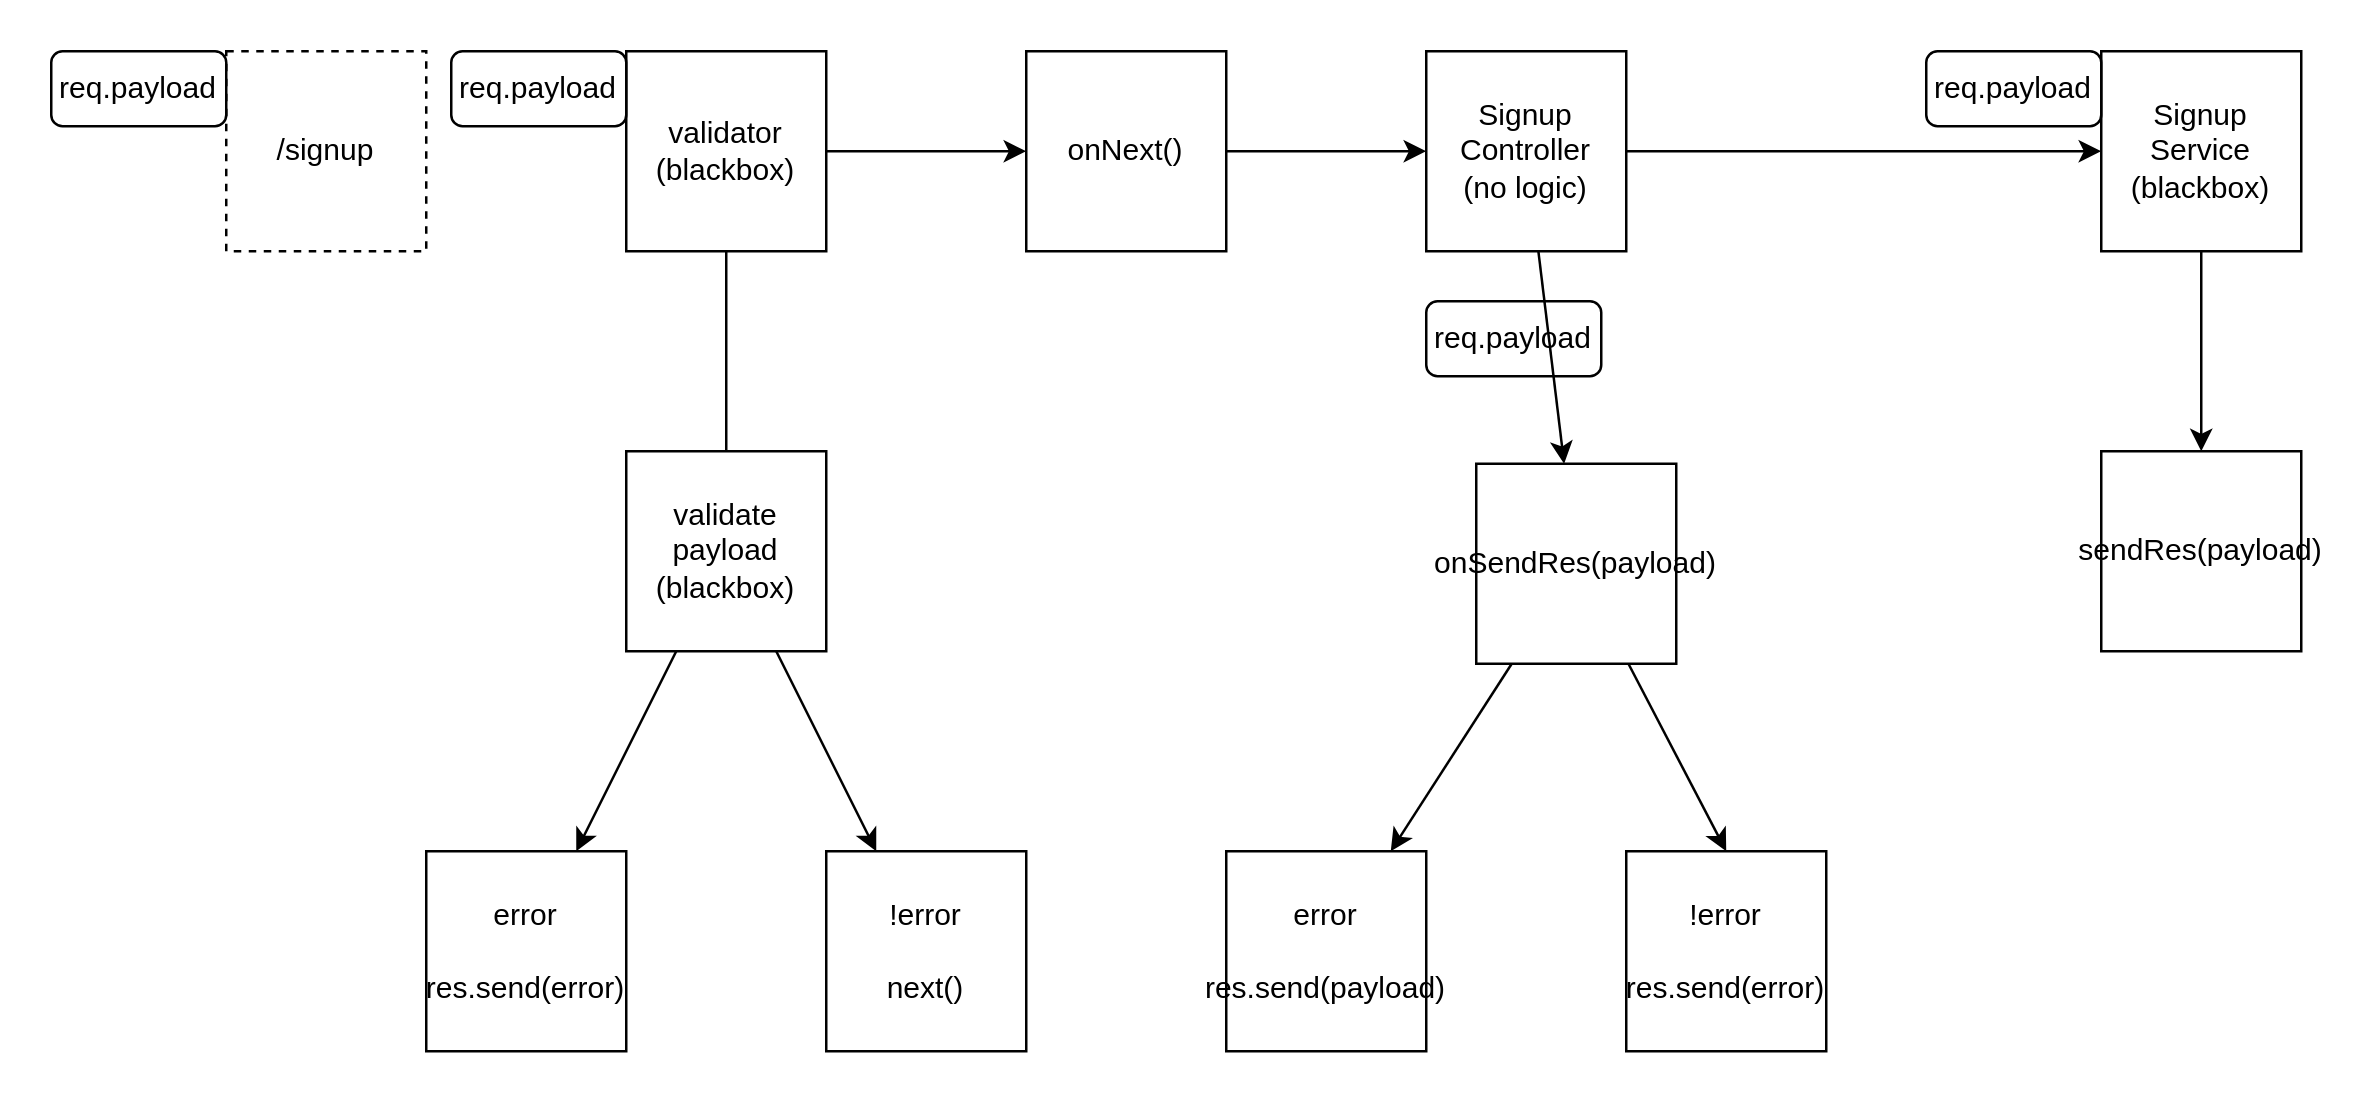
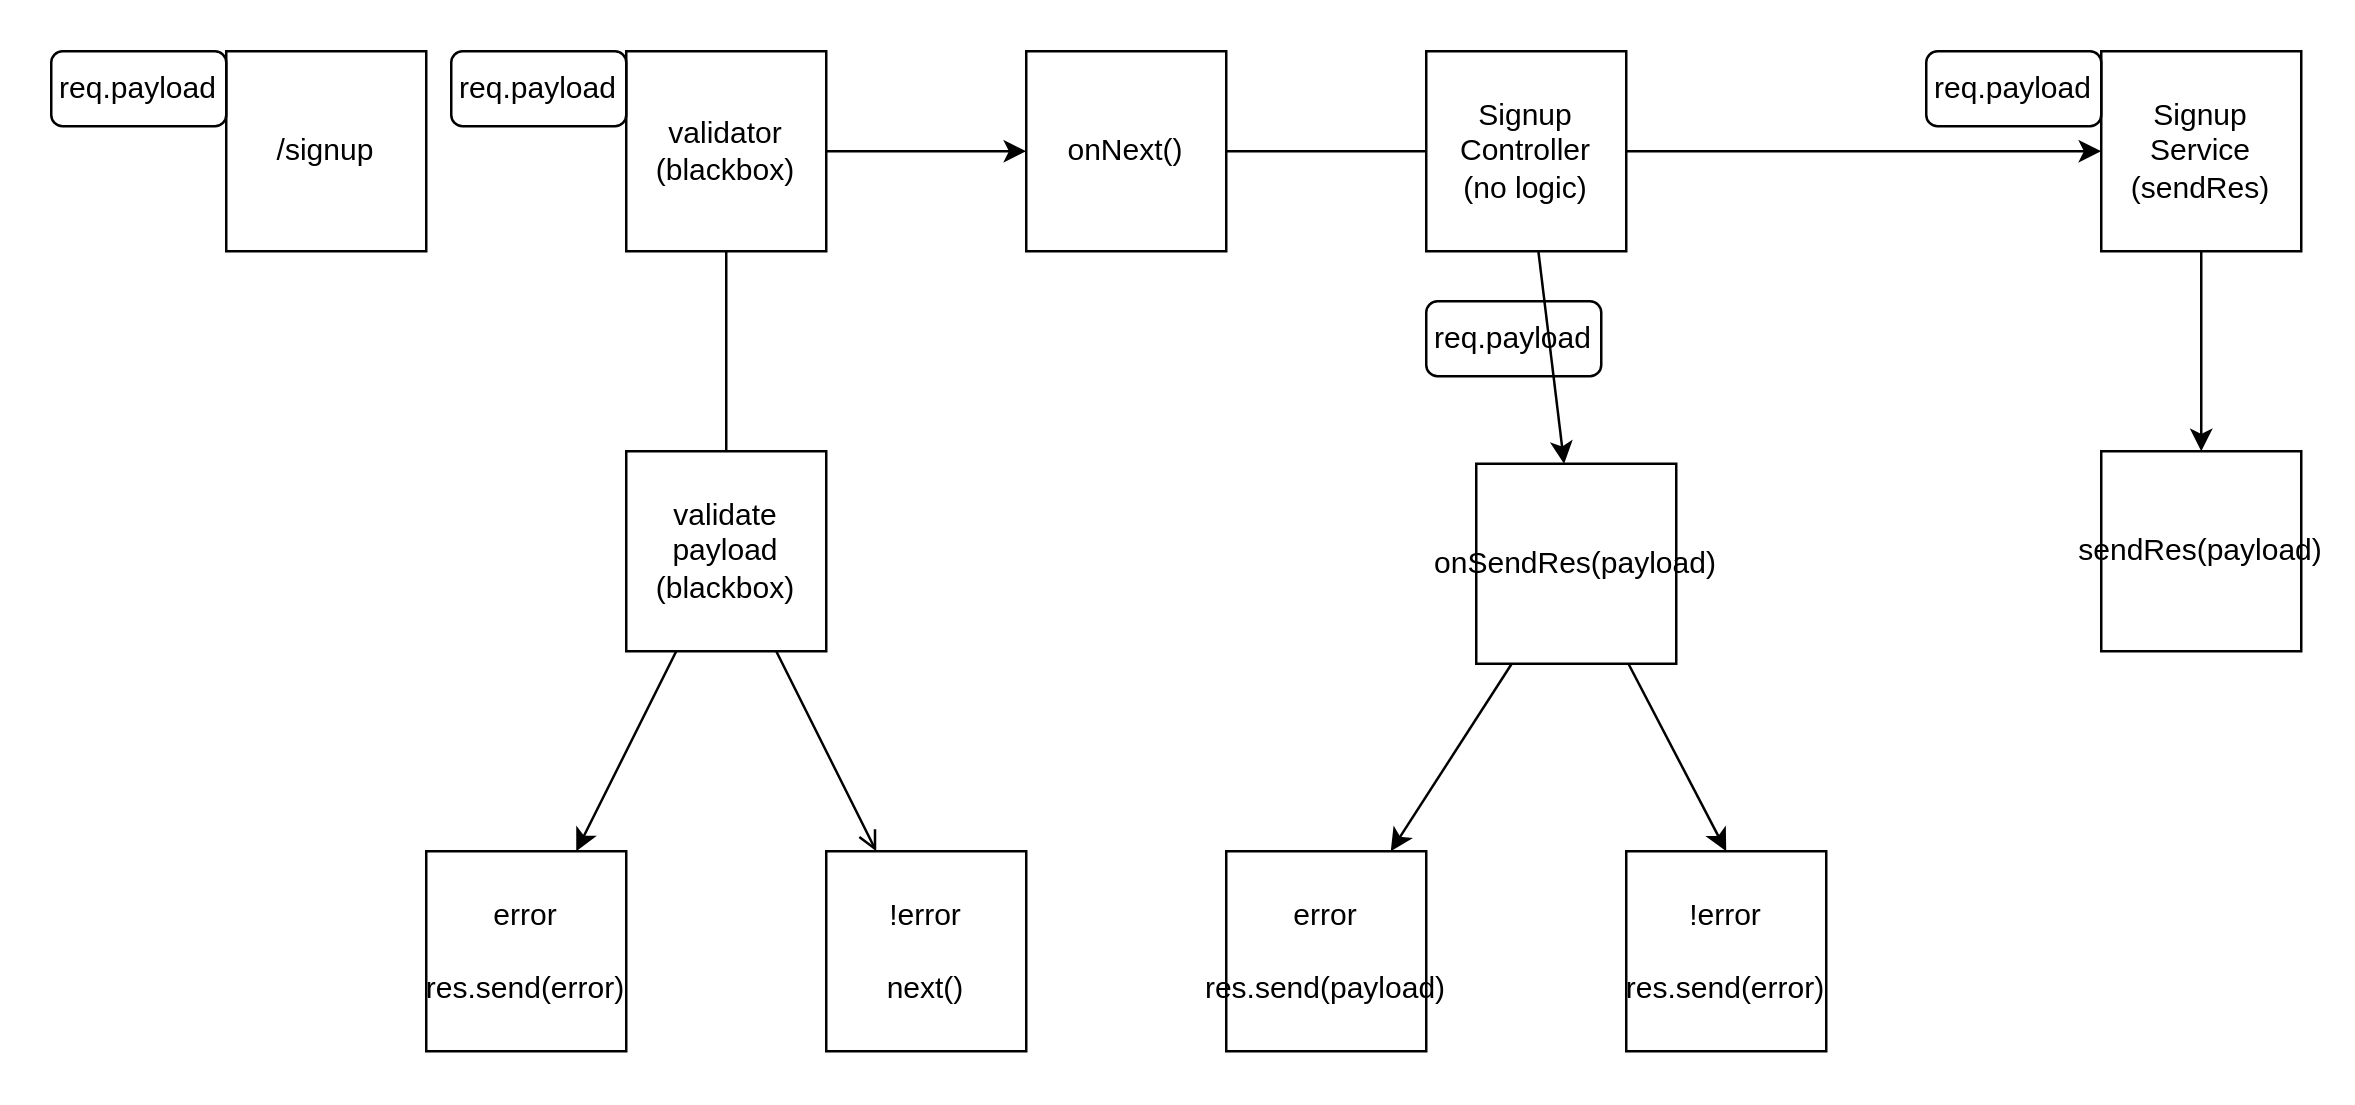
(326, 151) -> (326, 151)
(1408, 151) -> (1415, 151)
(2201, 151) -> (2201, 151)
(868, 835) -> (870, 839)
